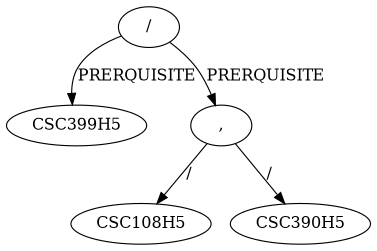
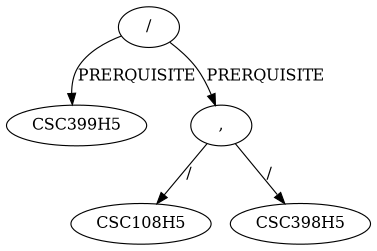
(300, 224) -> (300, 224)
